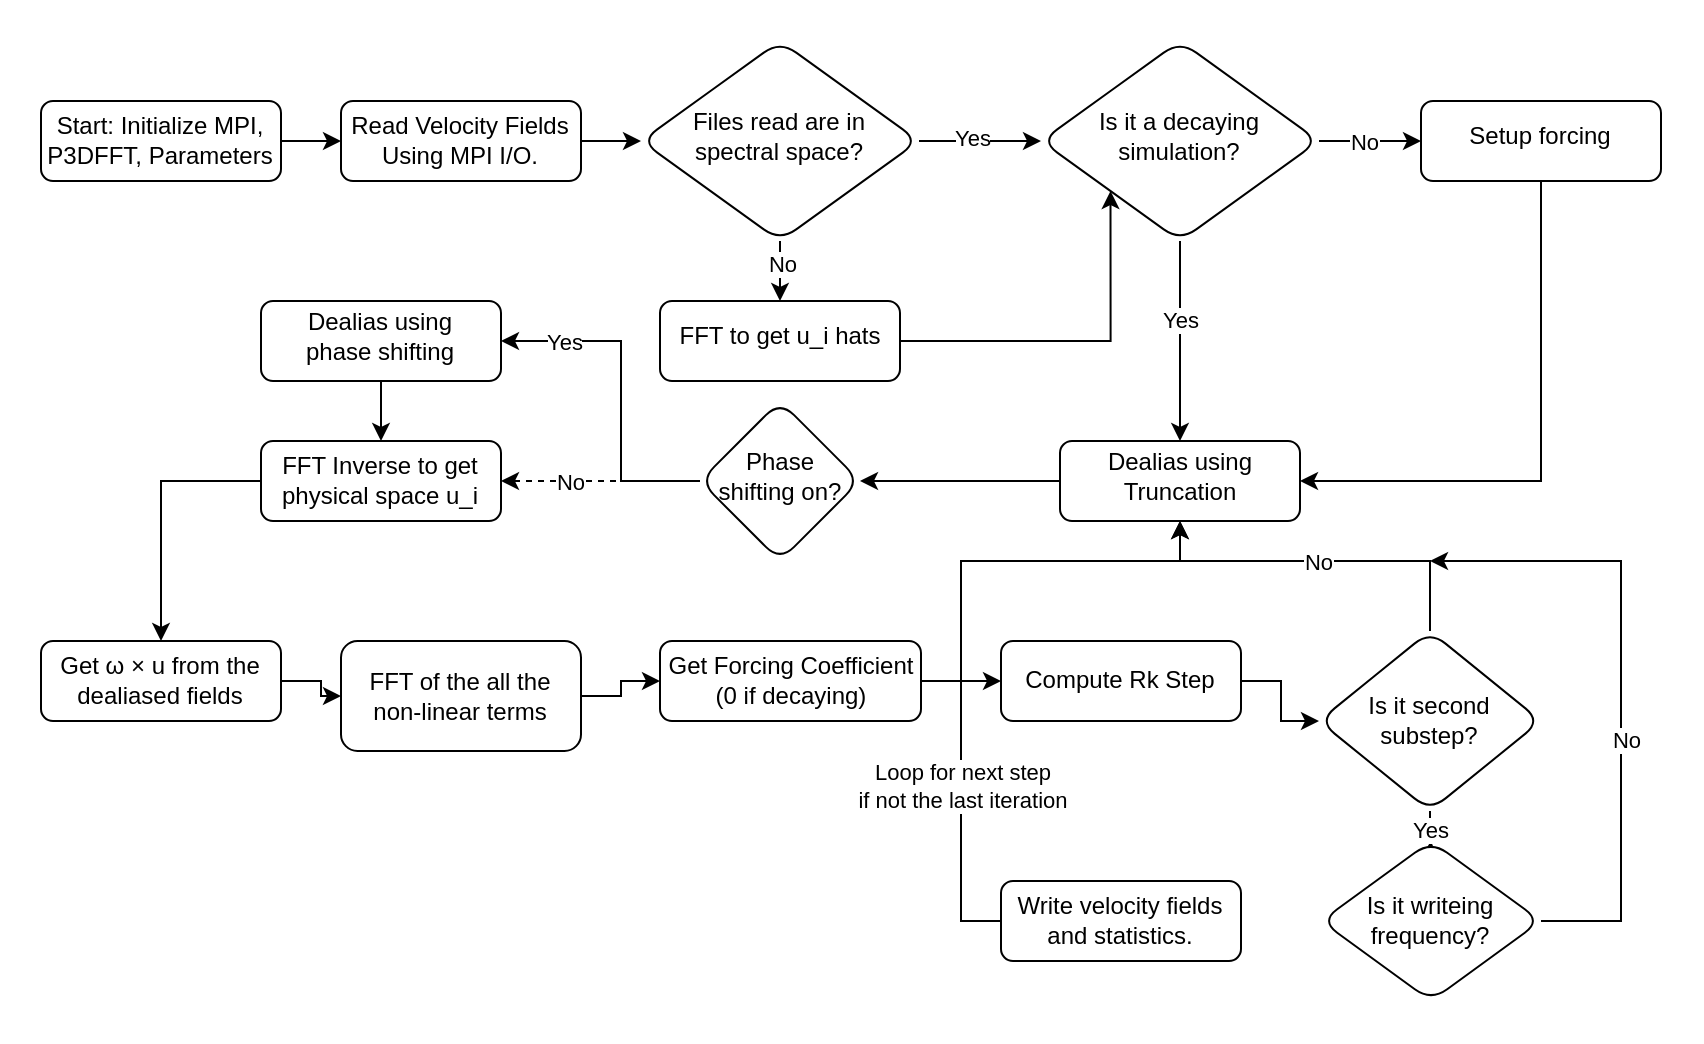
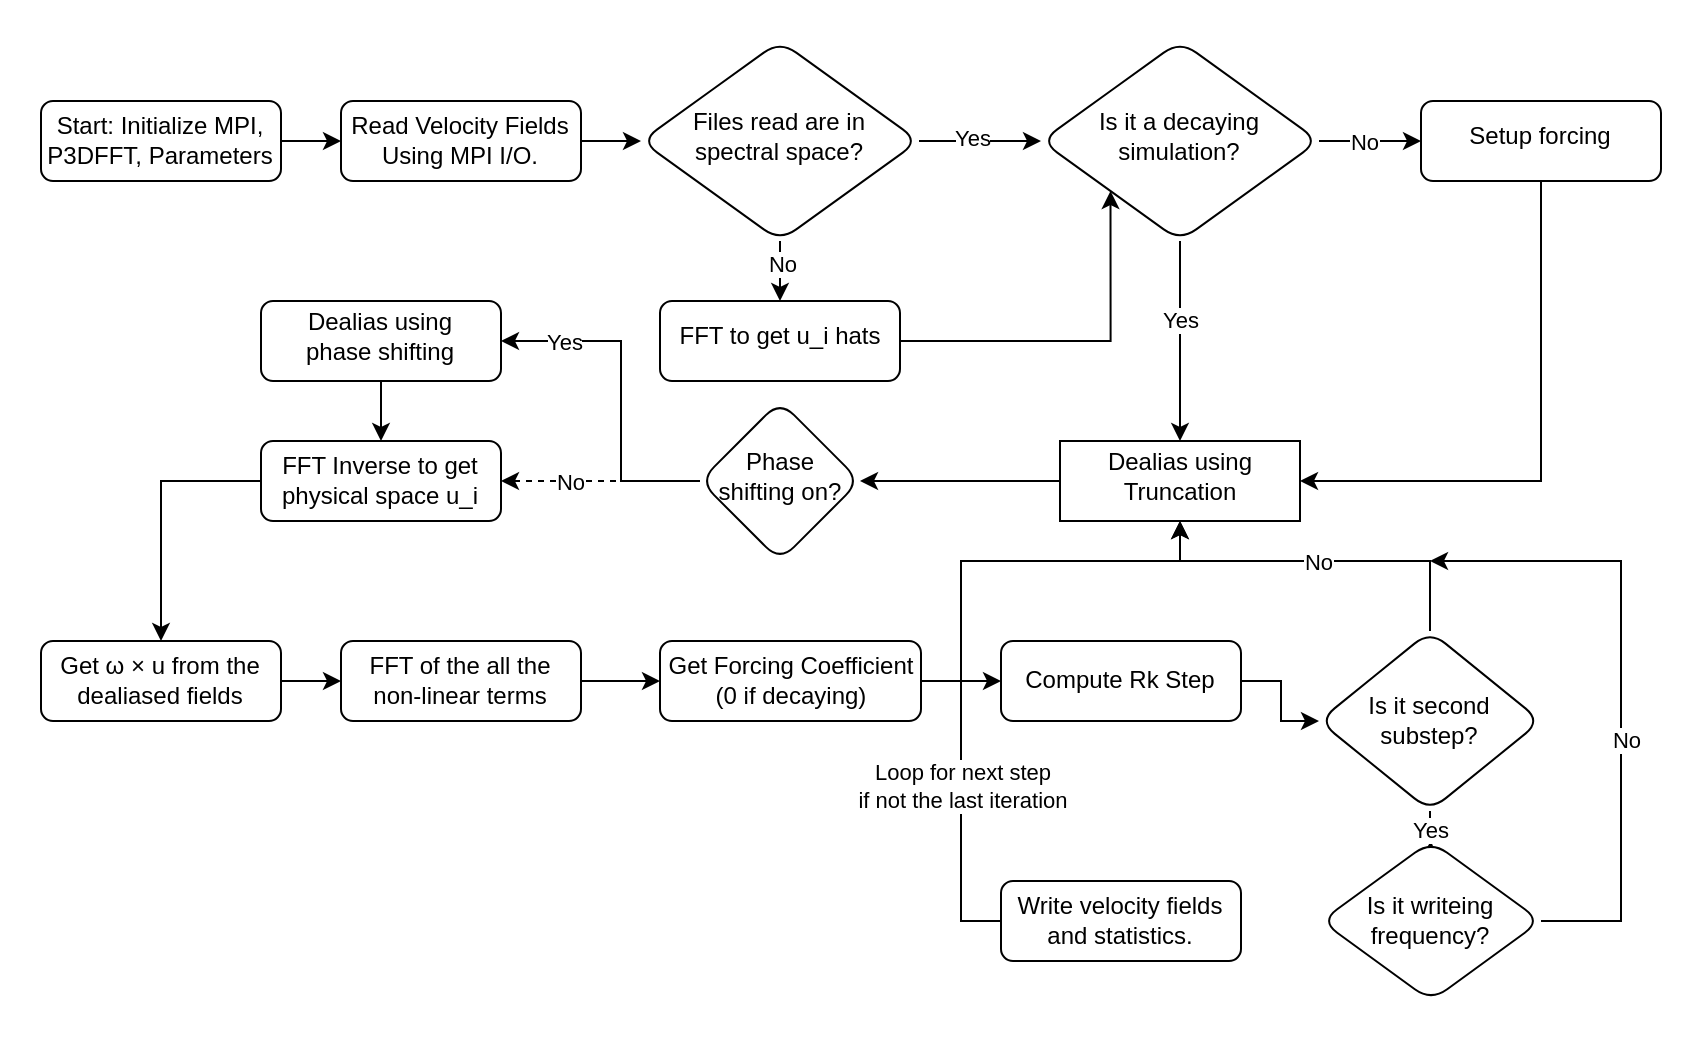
(1180, 481) -> (1180, 481)
(461, 696) -> (461, 681)
